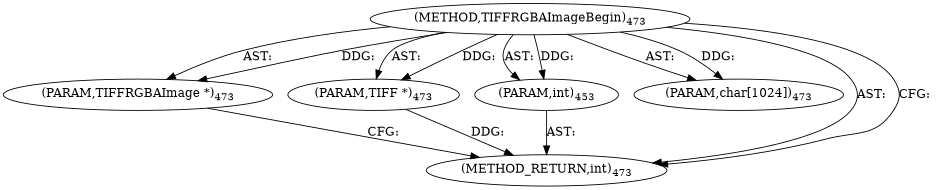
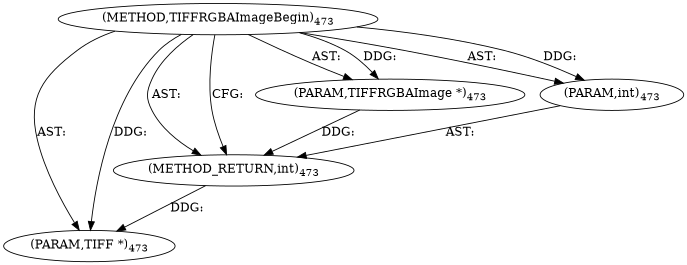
(585, 93) -> (650, 93)
(739, 95) -> none
(455, 131) -> (165, 206)
(385, 133) -> (340, 133)
